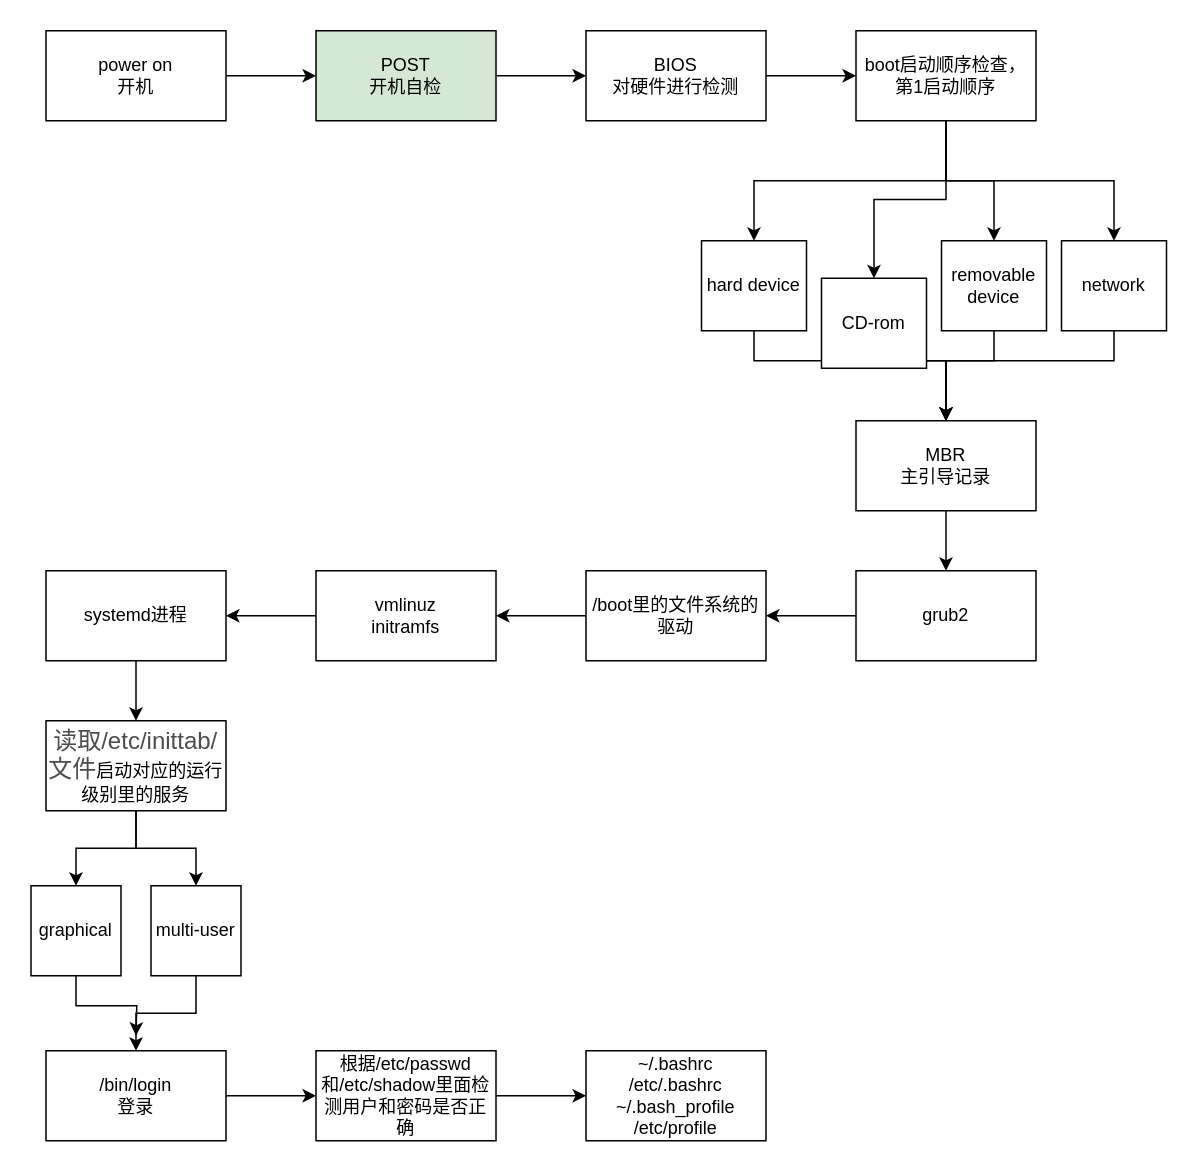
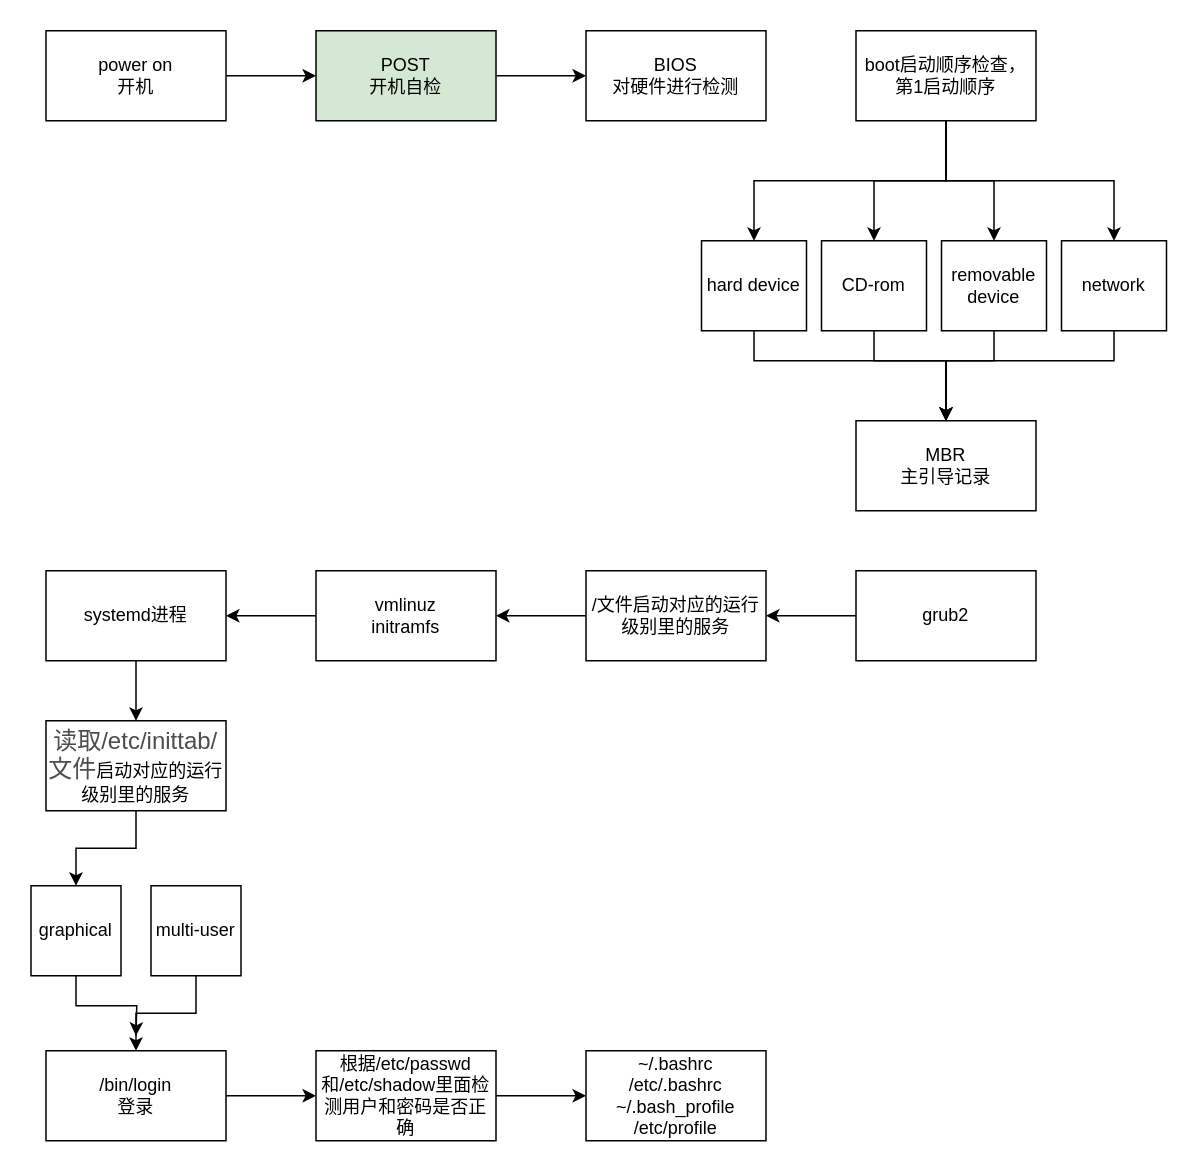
(806, 76) -> none
(874, 323) -> (874, 286)
(946, 536) -> none
(676, 616) -> (676, 616)
(180, 848) -> none
